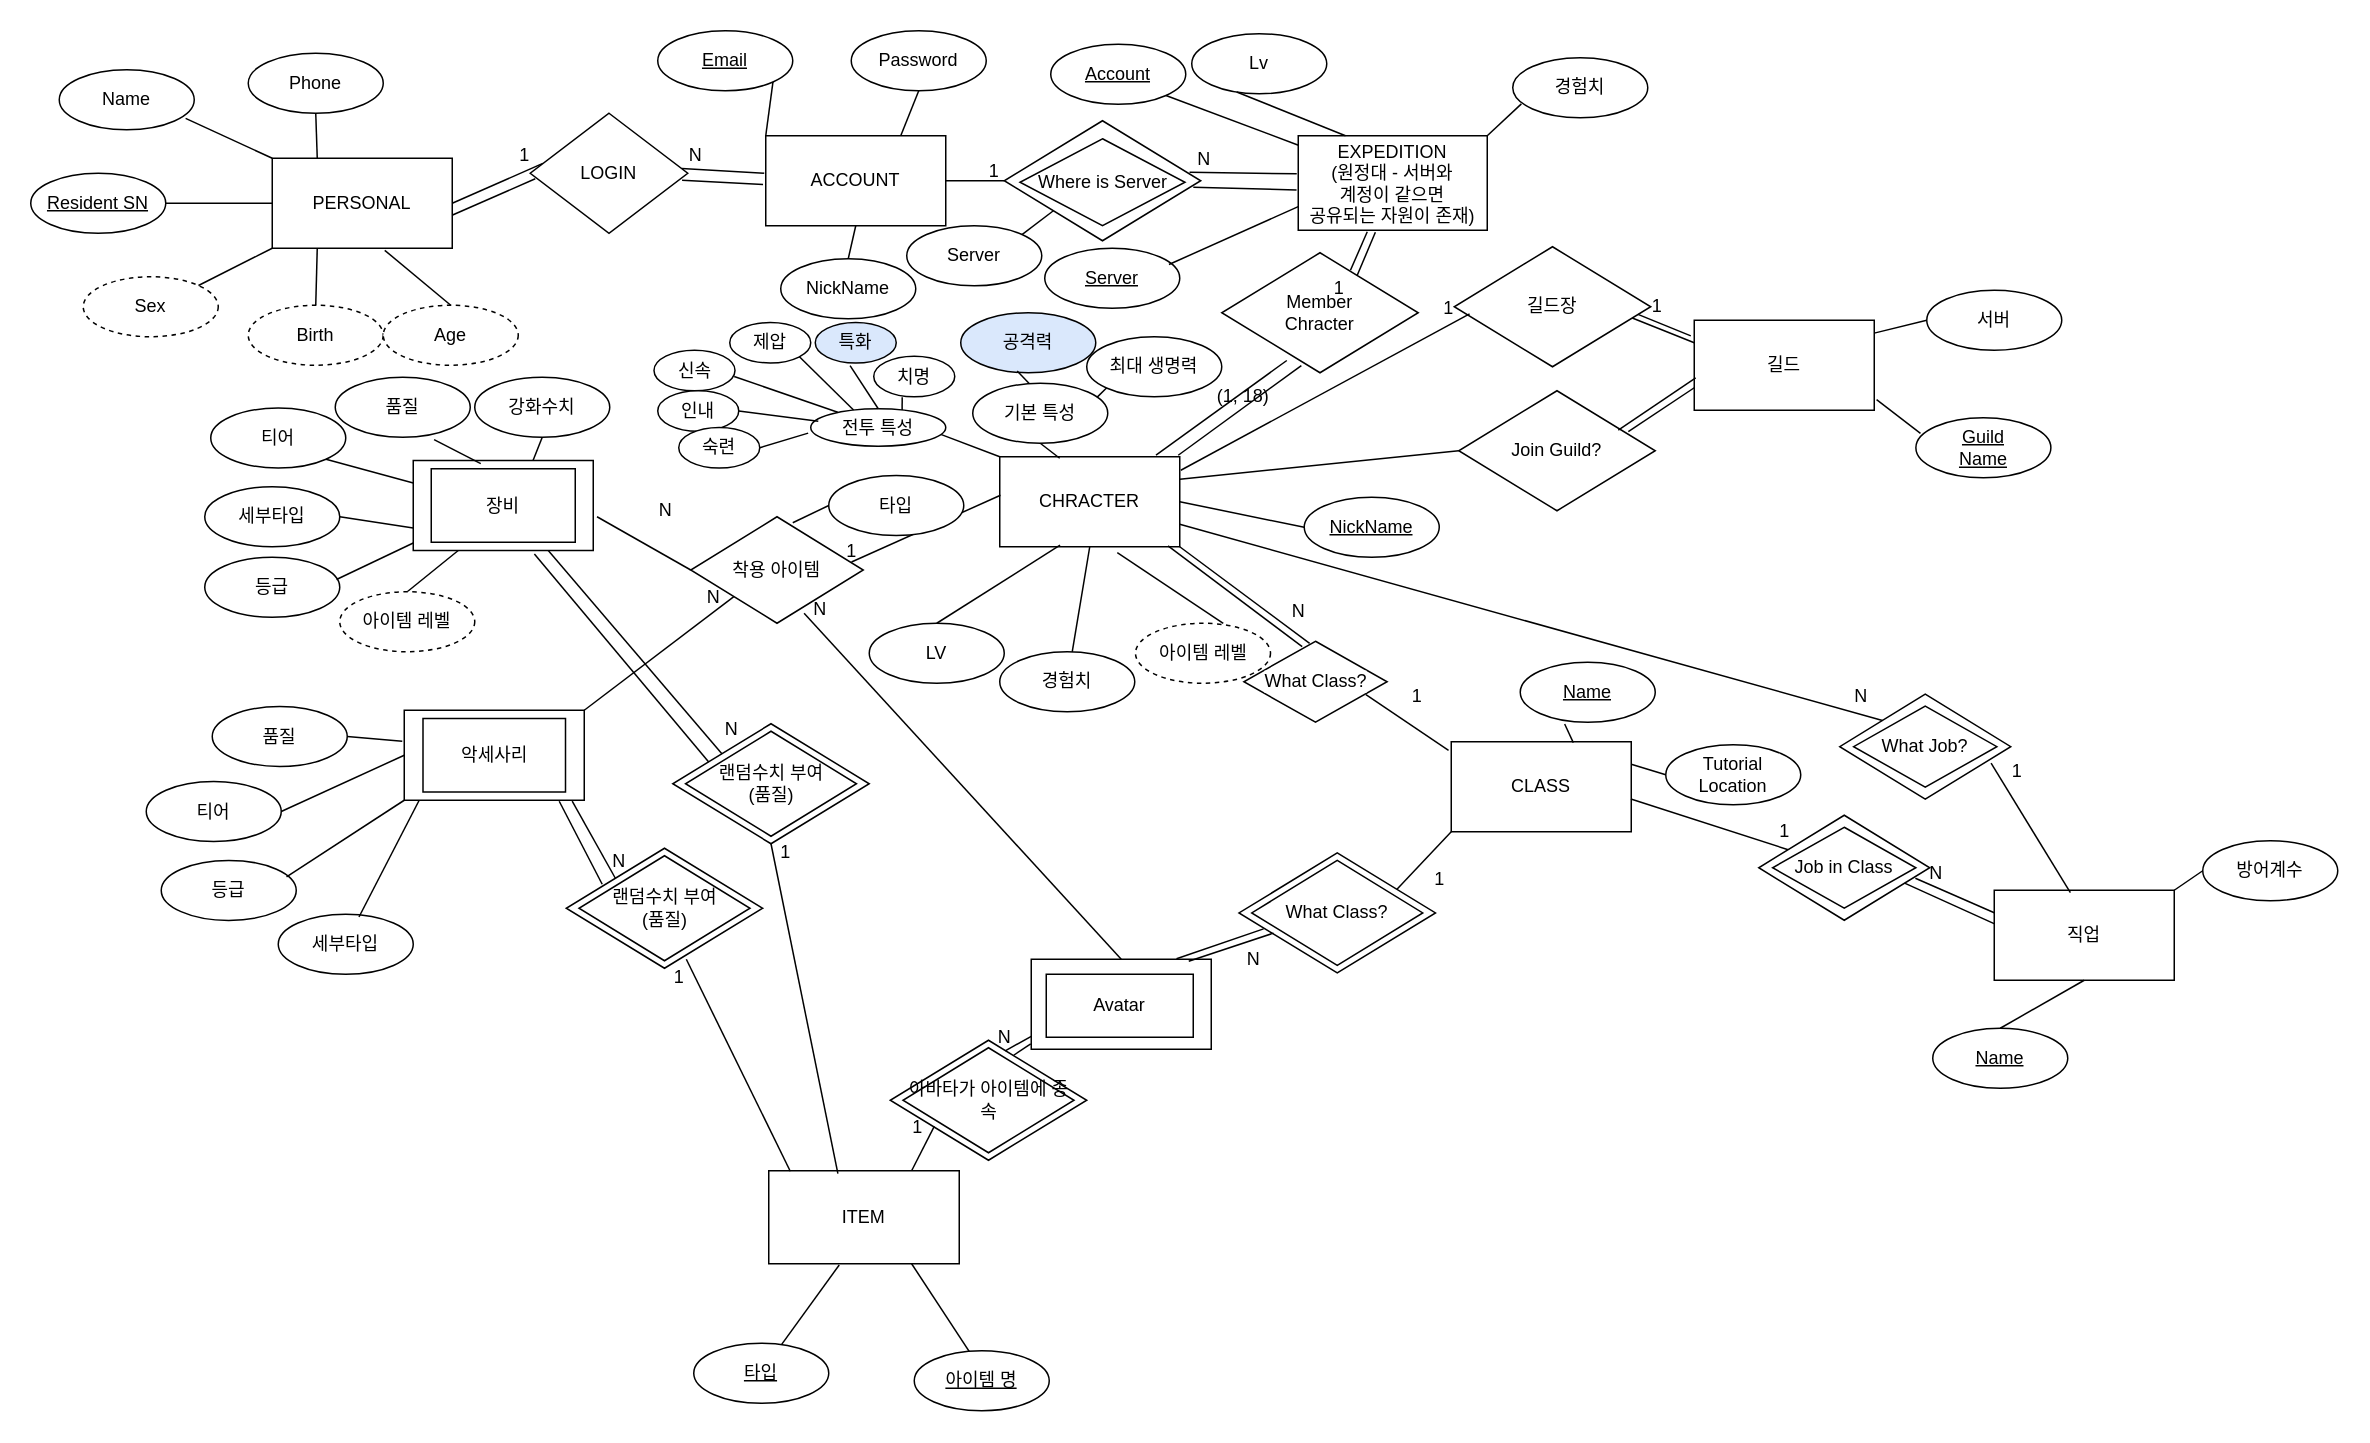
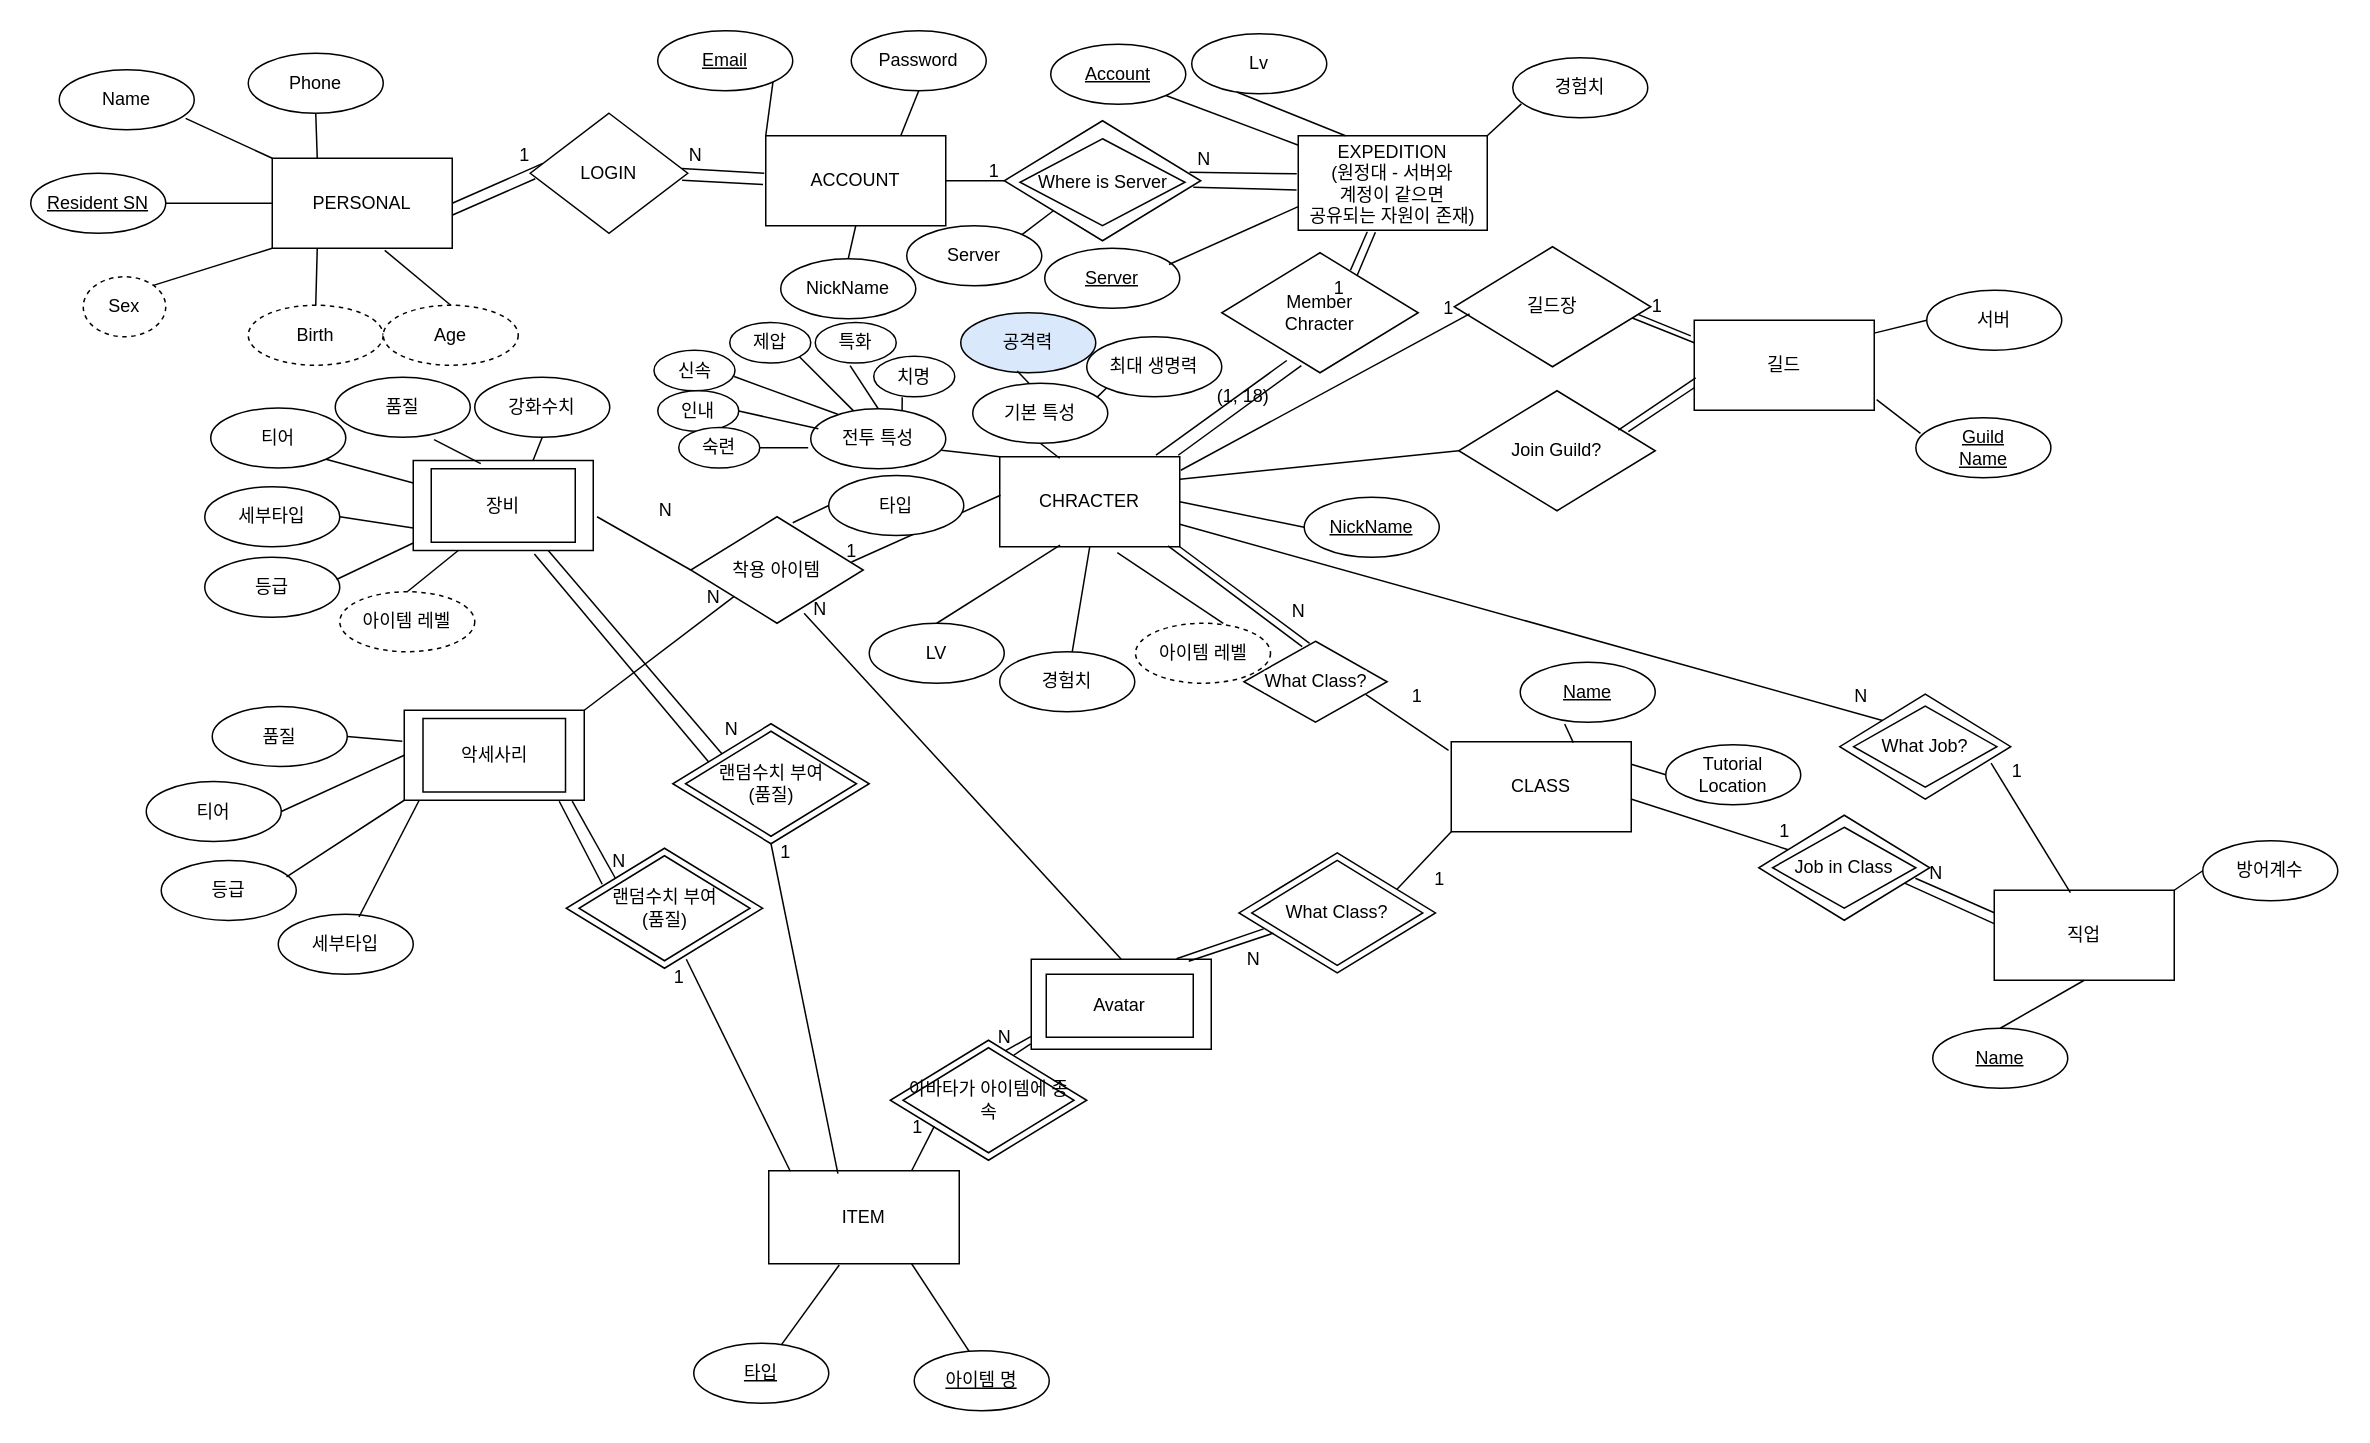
(151, 307) -> (125, 307)
(856, 343) -> (856, 343)
(878, 428) -> (878, 439)
